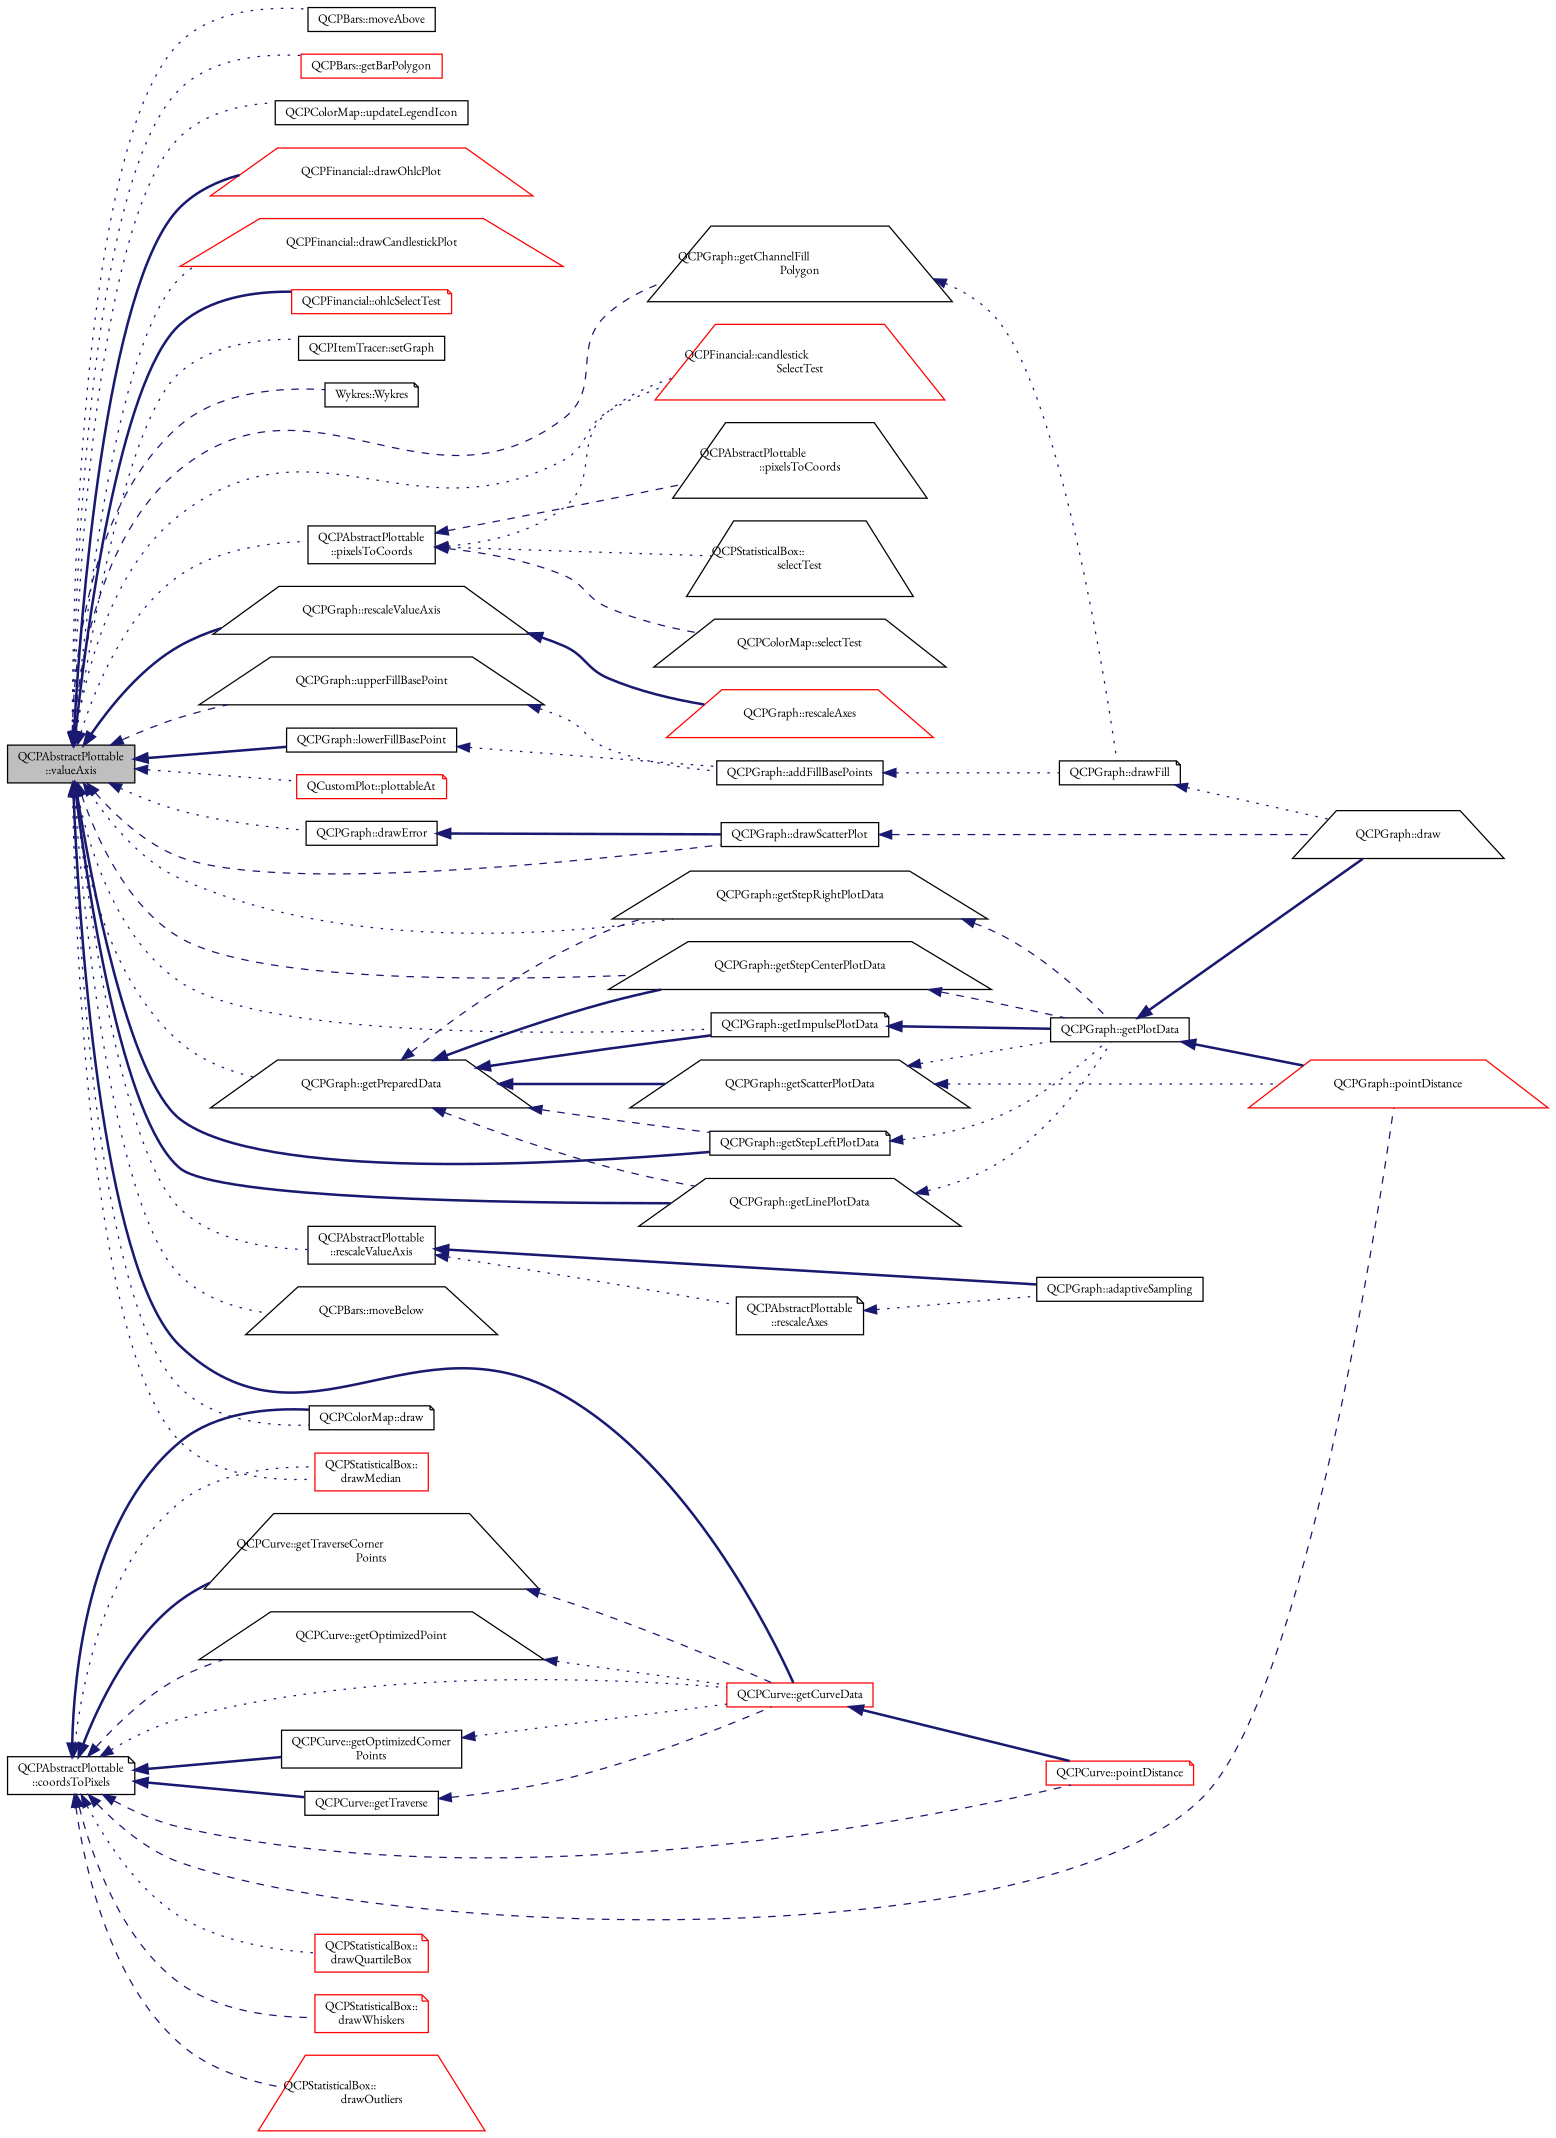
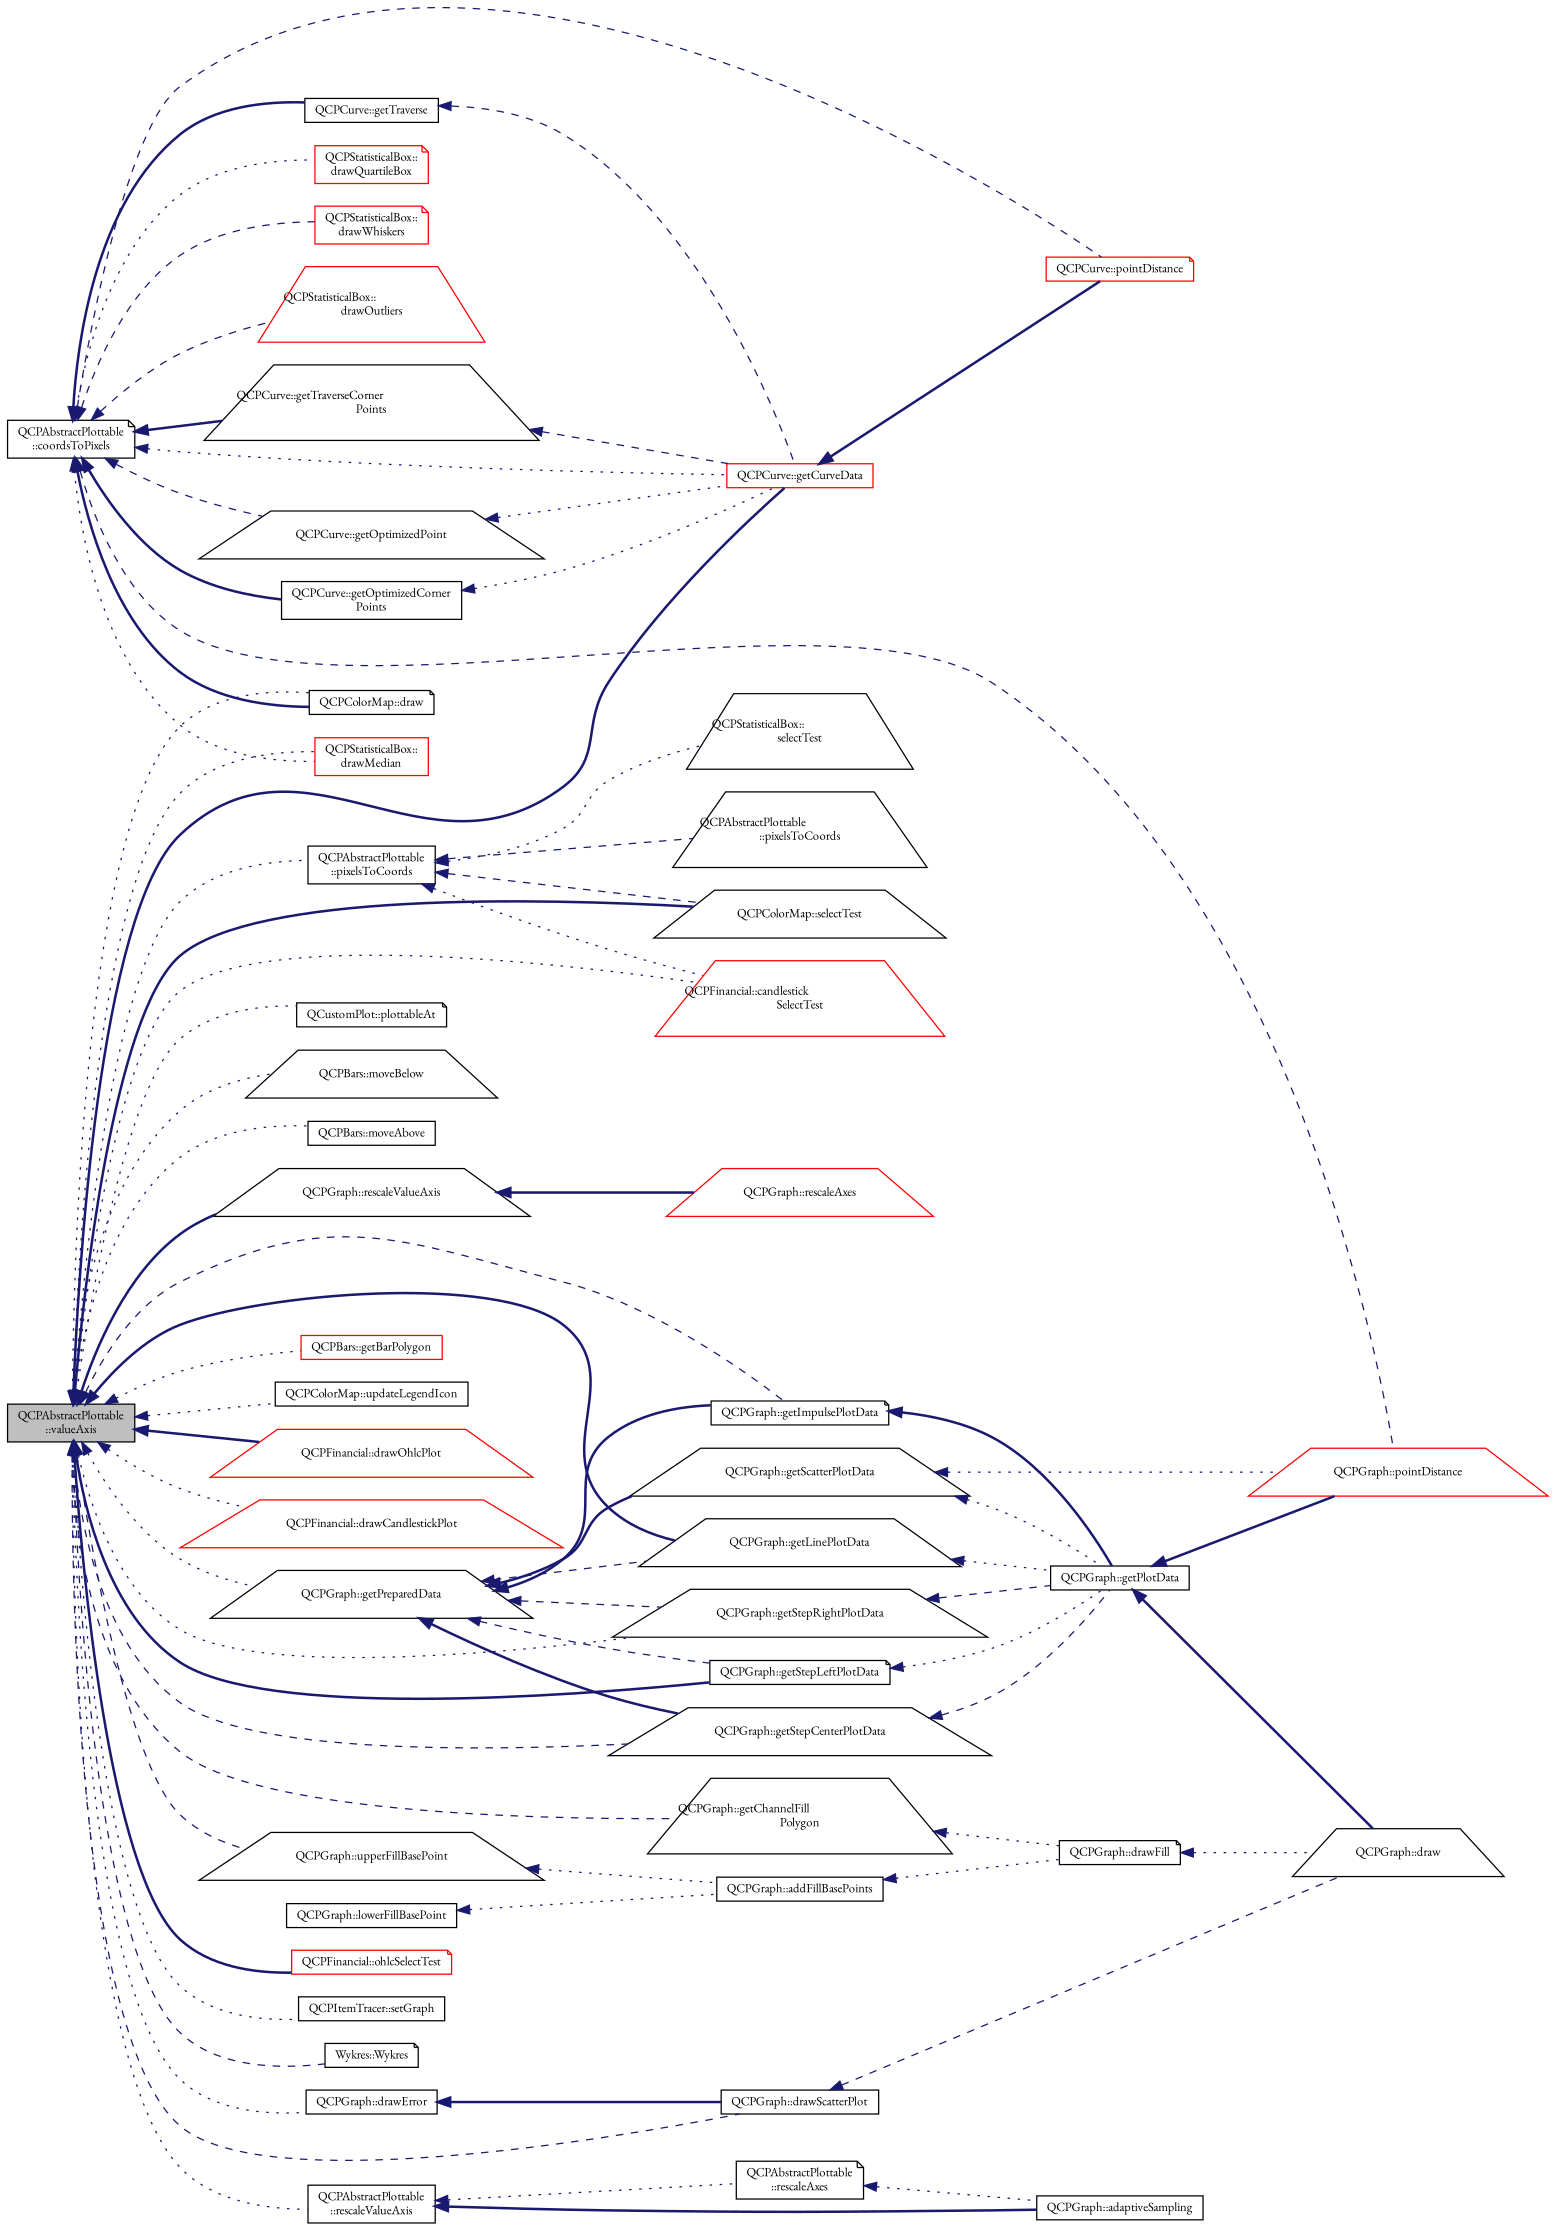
(217, 752) -> (210, 939)
(372, 787) -> (372, 1015)
(334, 1022) -> (422, 1246)
